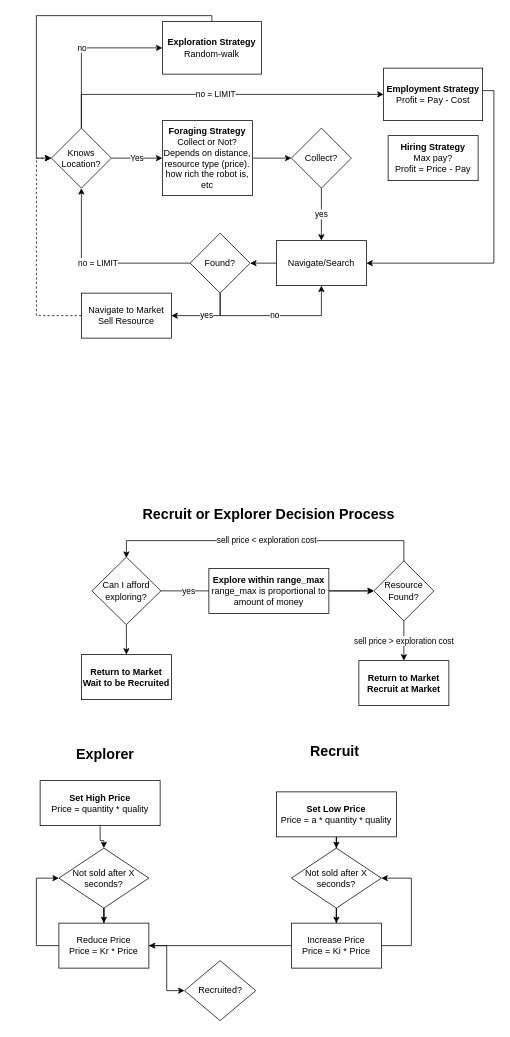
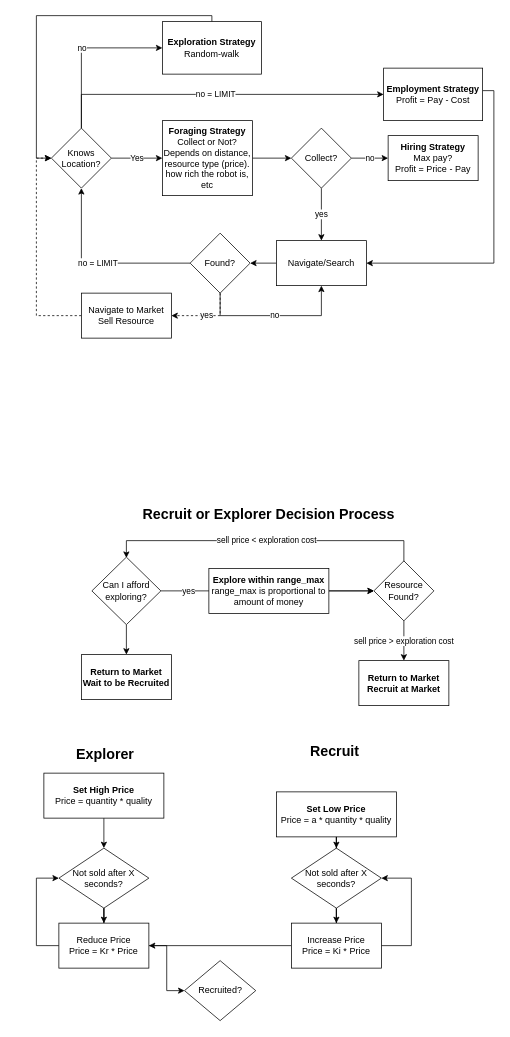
none -> (373, 158)
(189, 315) -> (189, 315)
(100, 803) -> (104, 795)
